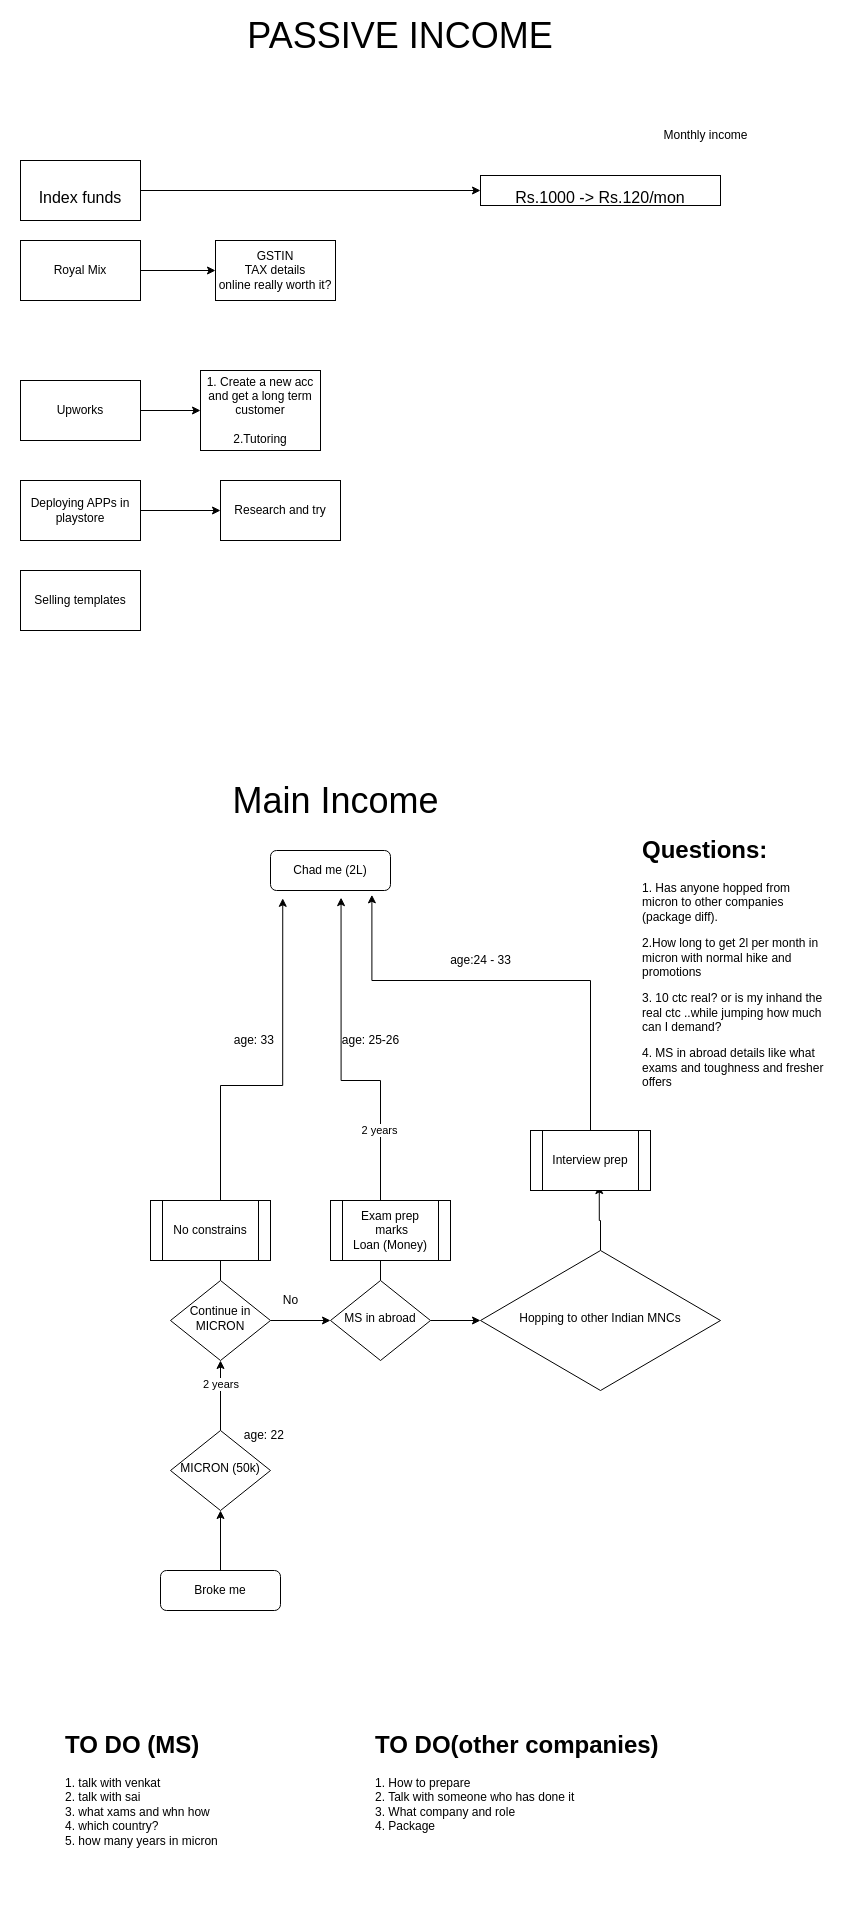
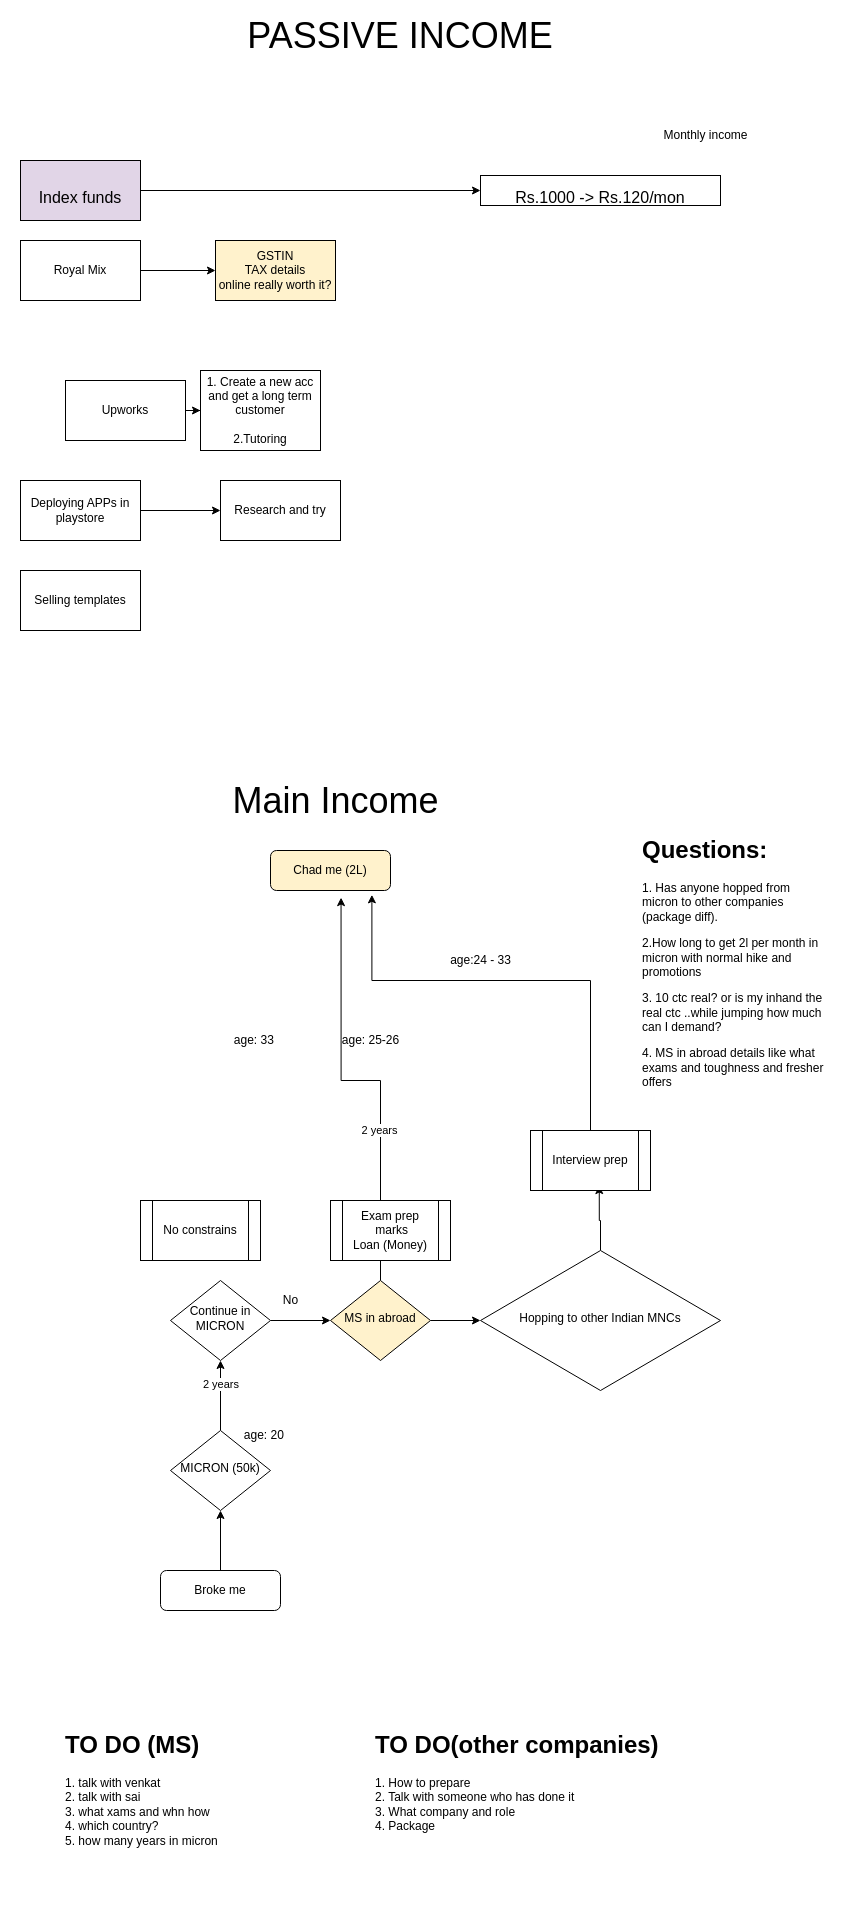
(81, 191) -> (81, 191)
(276, 271) -> (276, 271)
(81, 411) -> (126, 411)
(331, 871) -> (331, 871)
(283, 1084) -> none
(211, 1231) -> (201, 1231)
(381, 1321) -> (381, 1321)
(266, 1436) -> (266, 1436)
